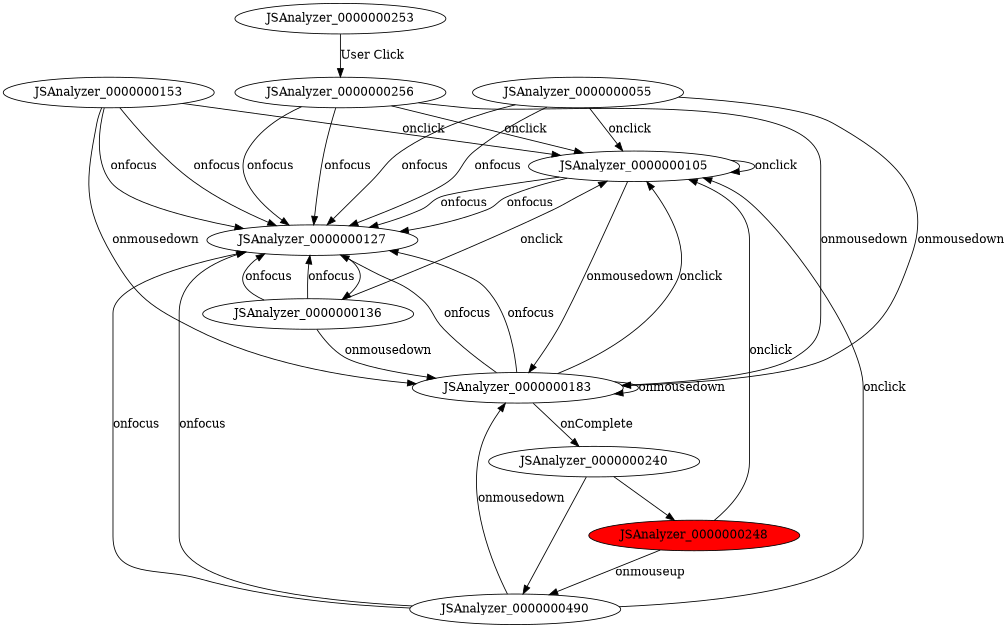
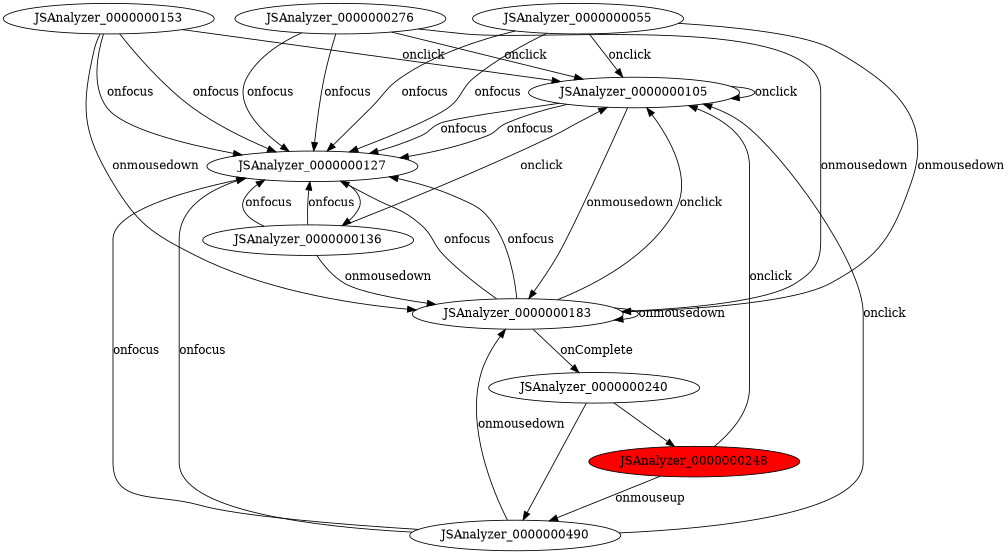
(340, 19) -> none
(340, 92) -> (340, 19)
